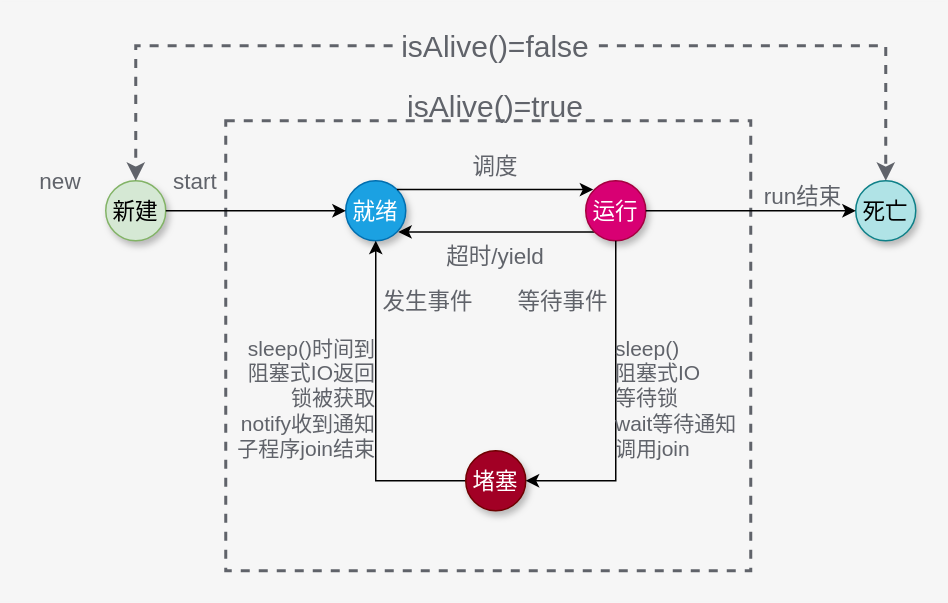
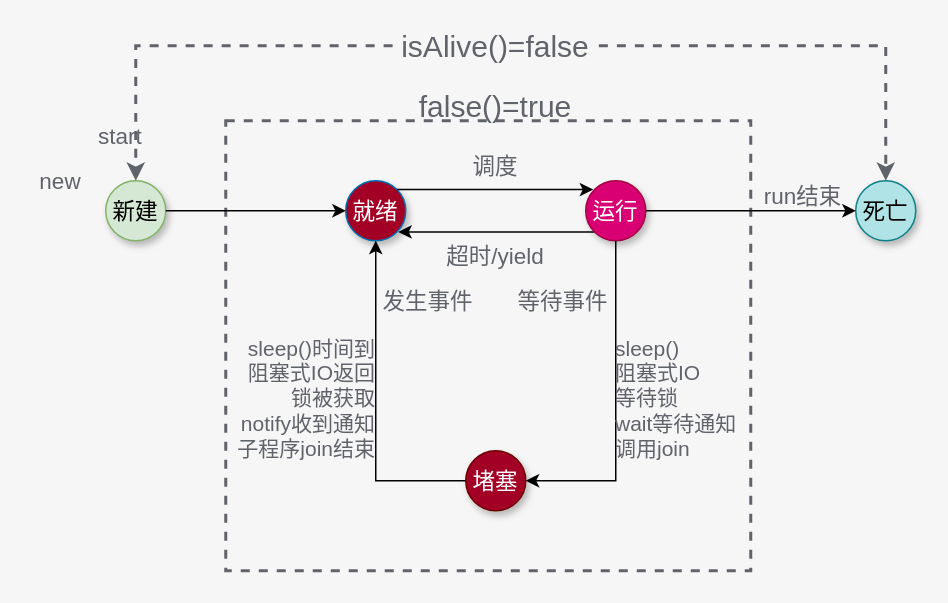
(496, 106) -> (496, 106)
(196, 181) -> (121, 136)
(376, 211) -> (376, 211)
